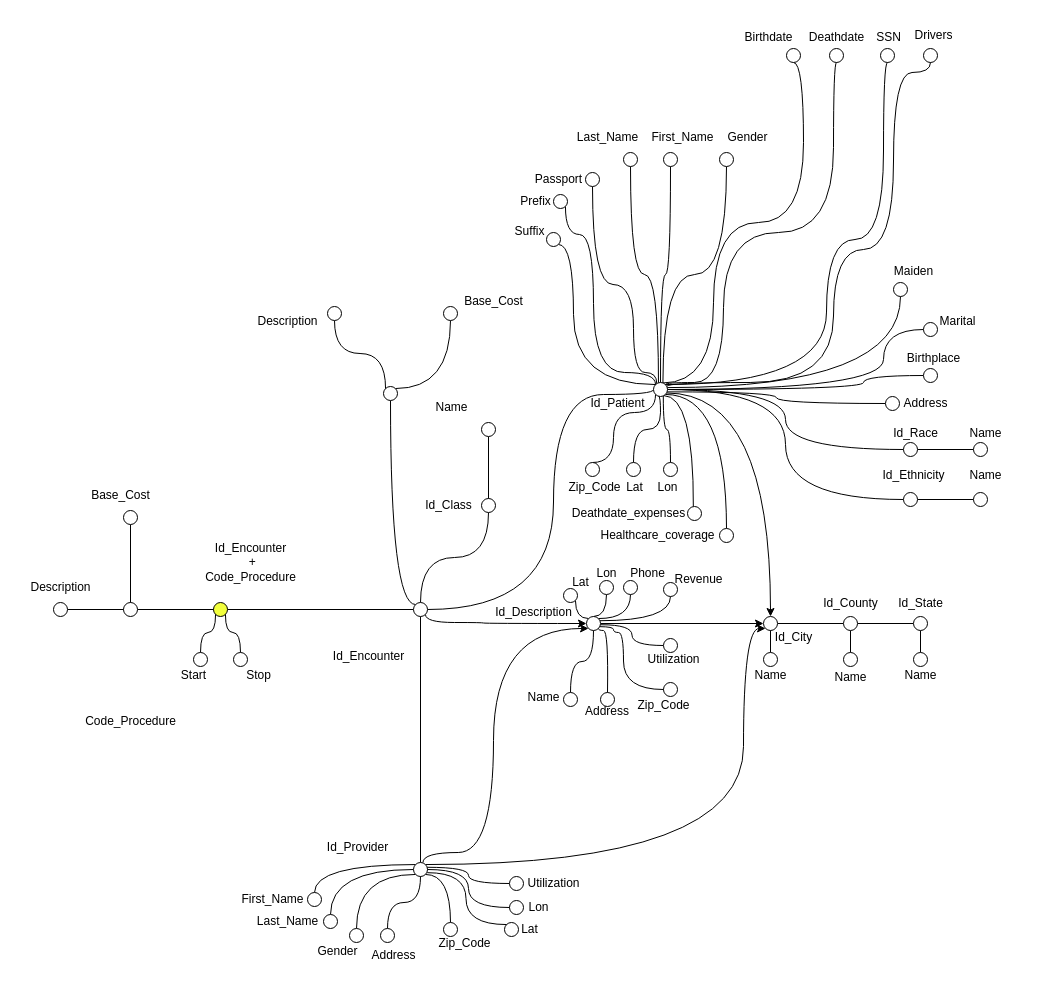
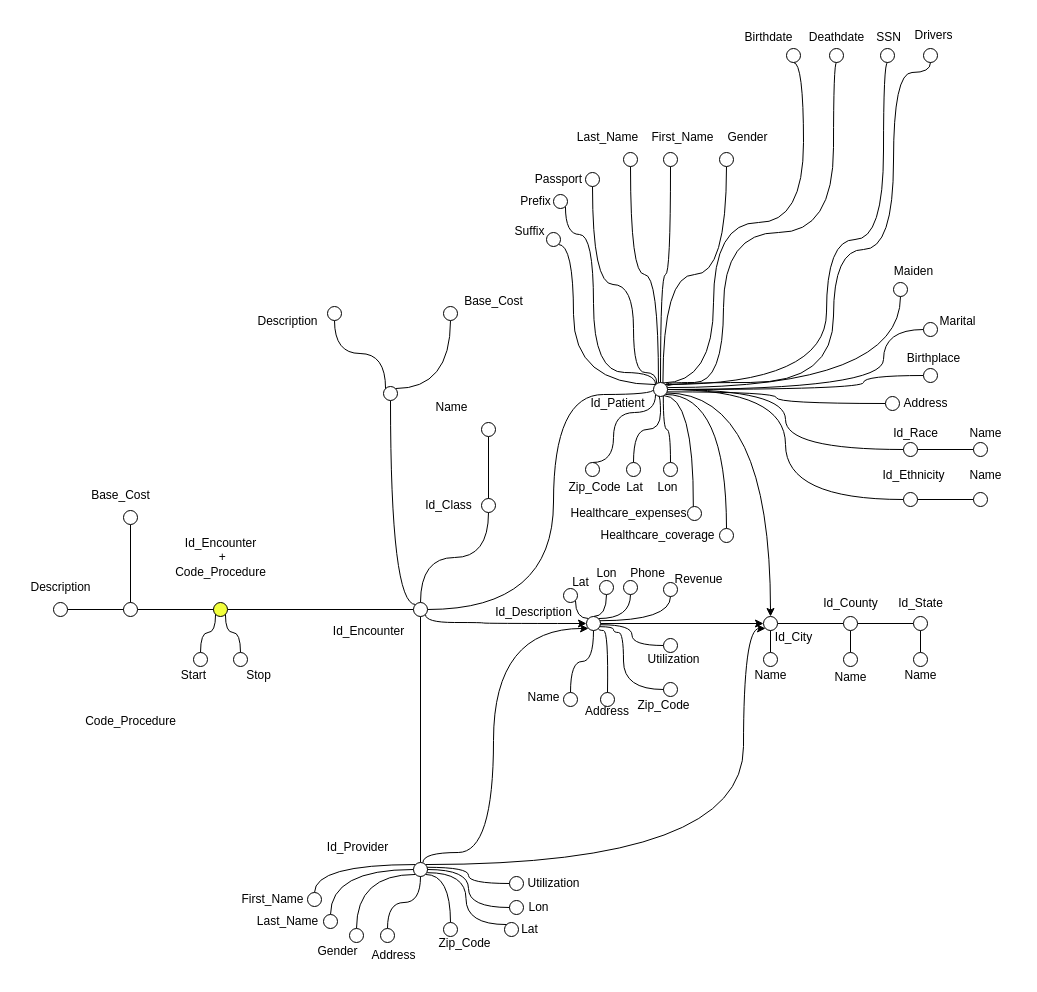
(629, 514) -> (629, 514)
(251, 563) -> (221, 558)
(369, 657) -> (369, 632)
